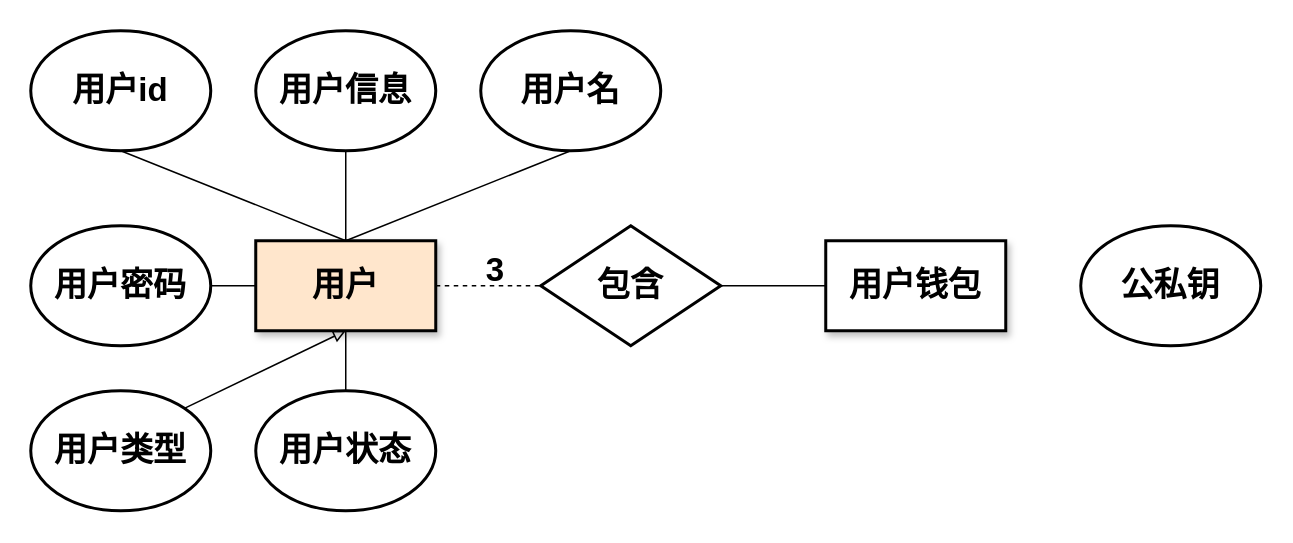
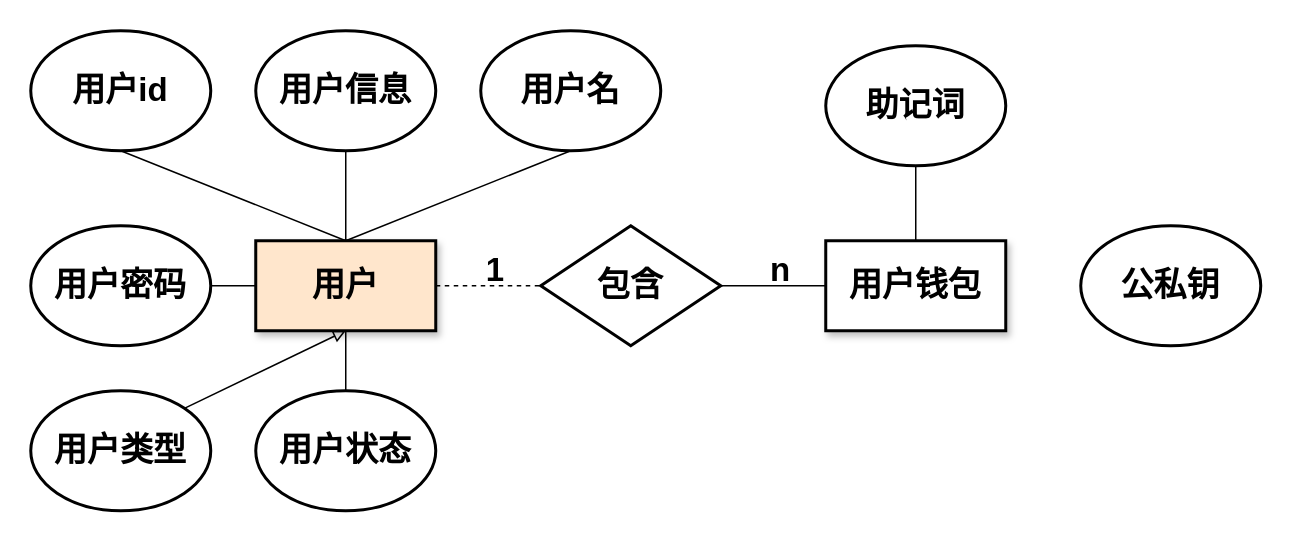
none -> (916, 106)
none -> (916, 203)
(496, 271) -> (496, 271)
none -> (781, 271)
